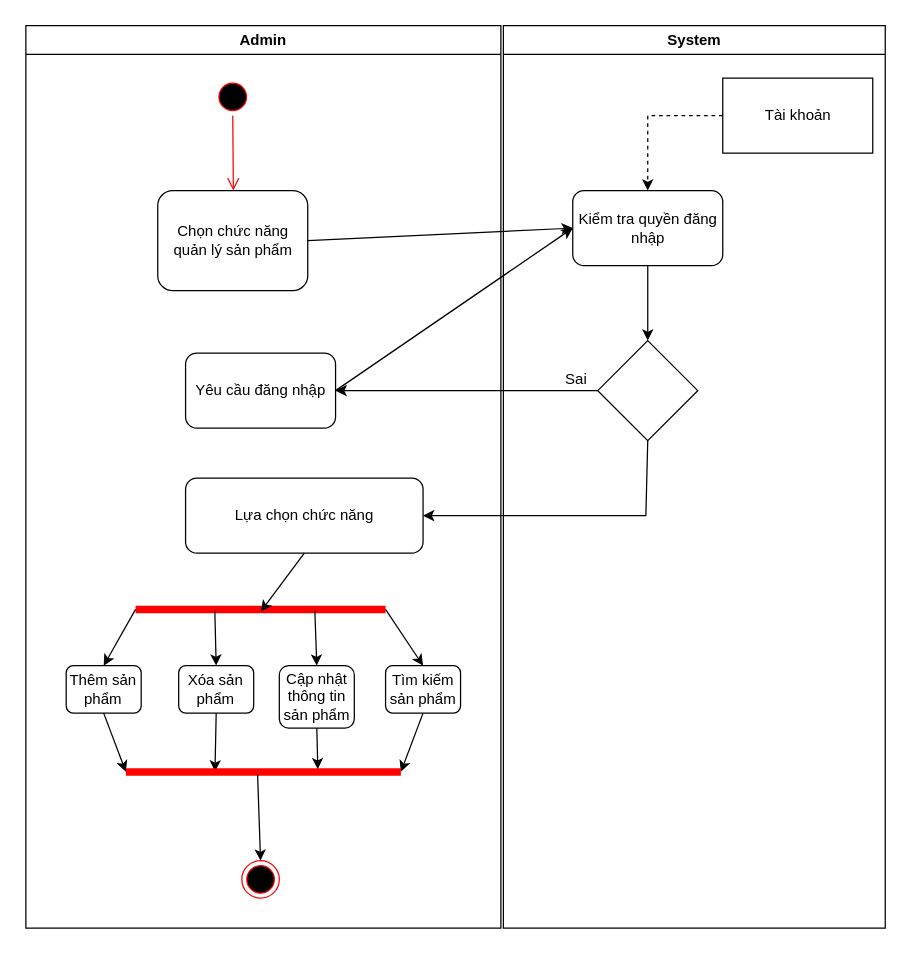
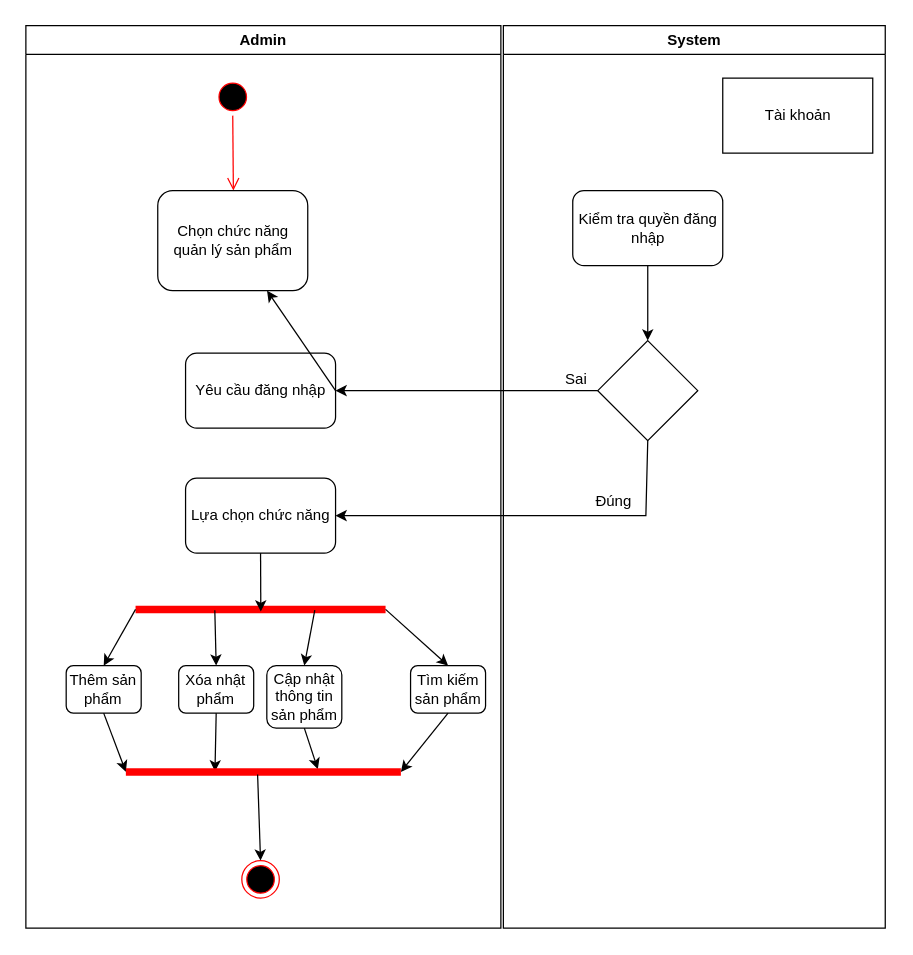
(652, 116) -> none
(402, 236) -> none
(416, 335) -> (304, 344)
none -> (613, 502)
(304, 516) -> (260, 516)
(216, 689) -> (216, 689)
(423, 689) -> (448, 689)
(317, 697) -> (304, 697)
